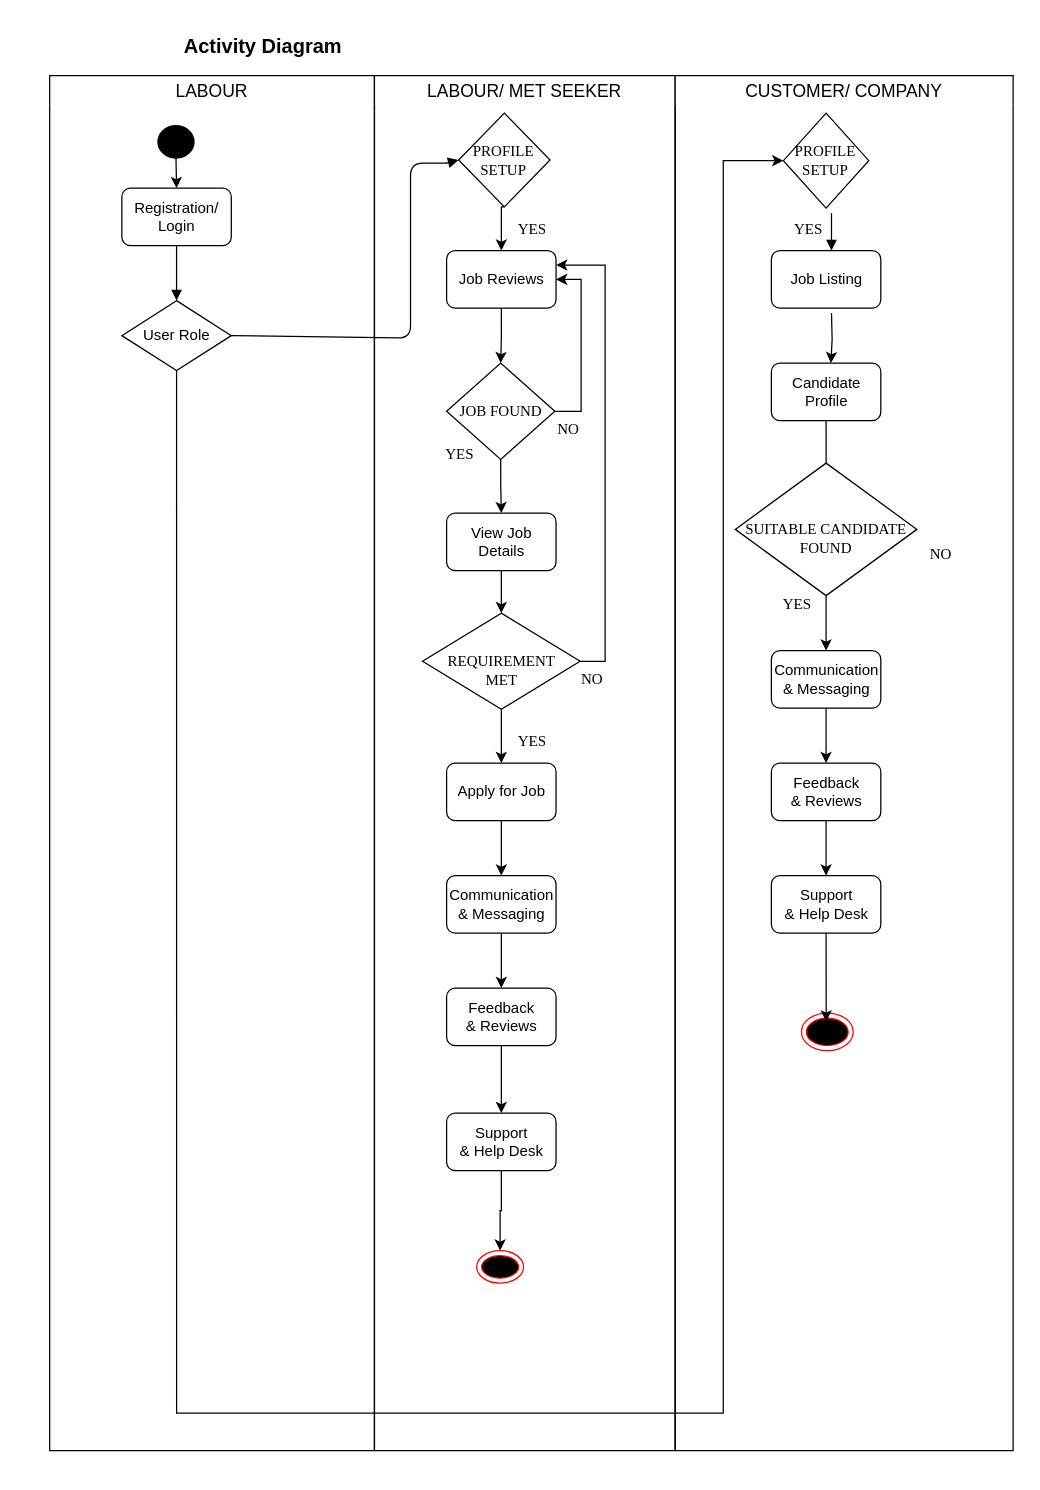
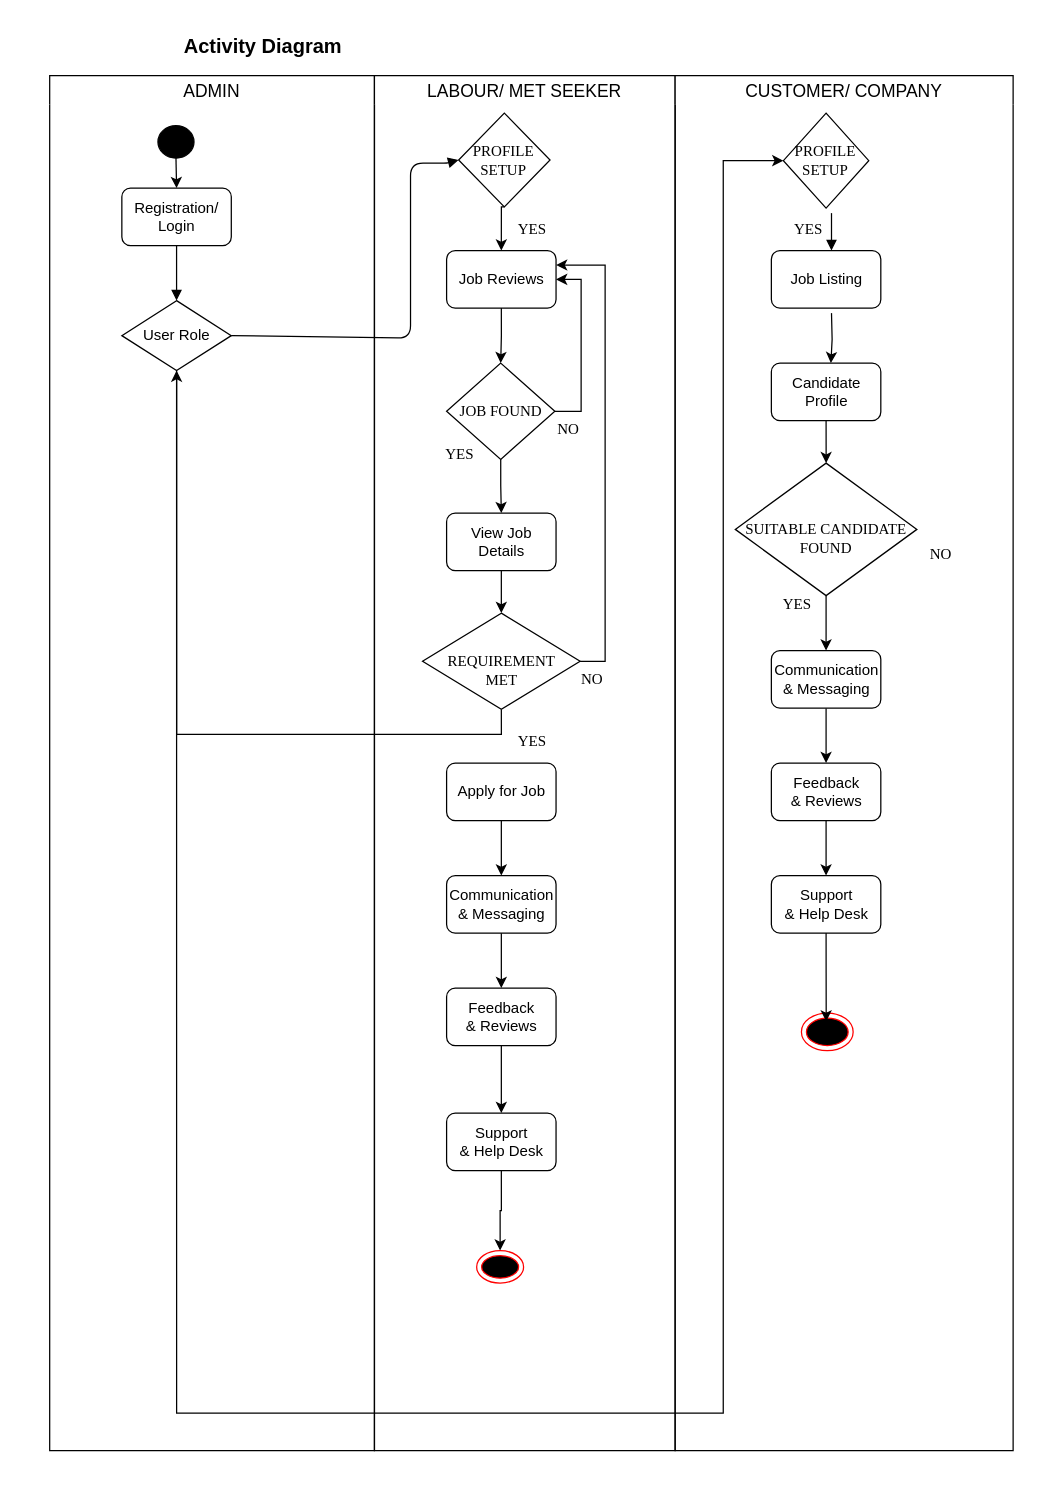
(211, 91) -> (211, 91)
(826, 456) -> (826, 453)
(501, 743) -> (341, 734)
